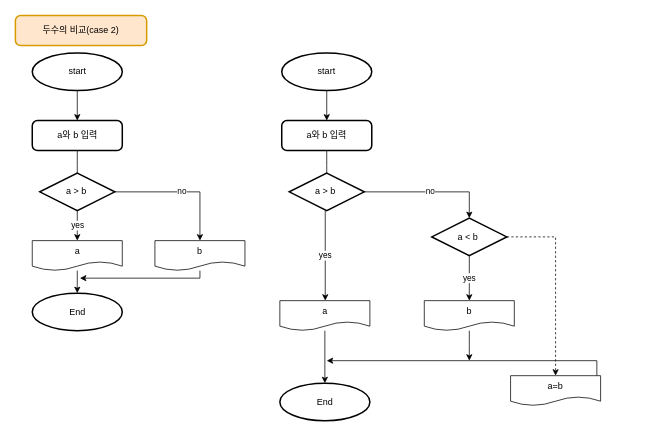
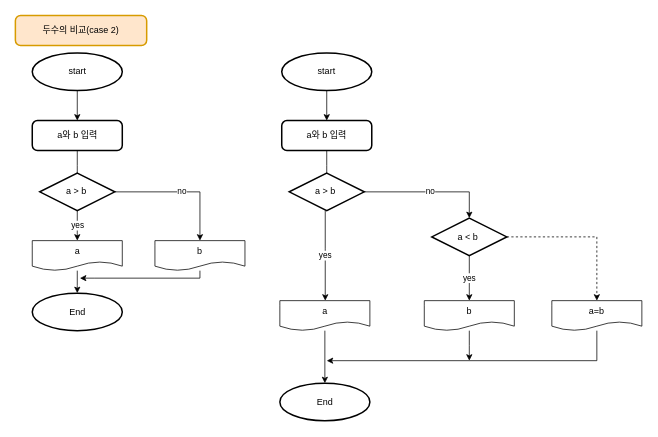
(555, 390) -> (597, 315)
